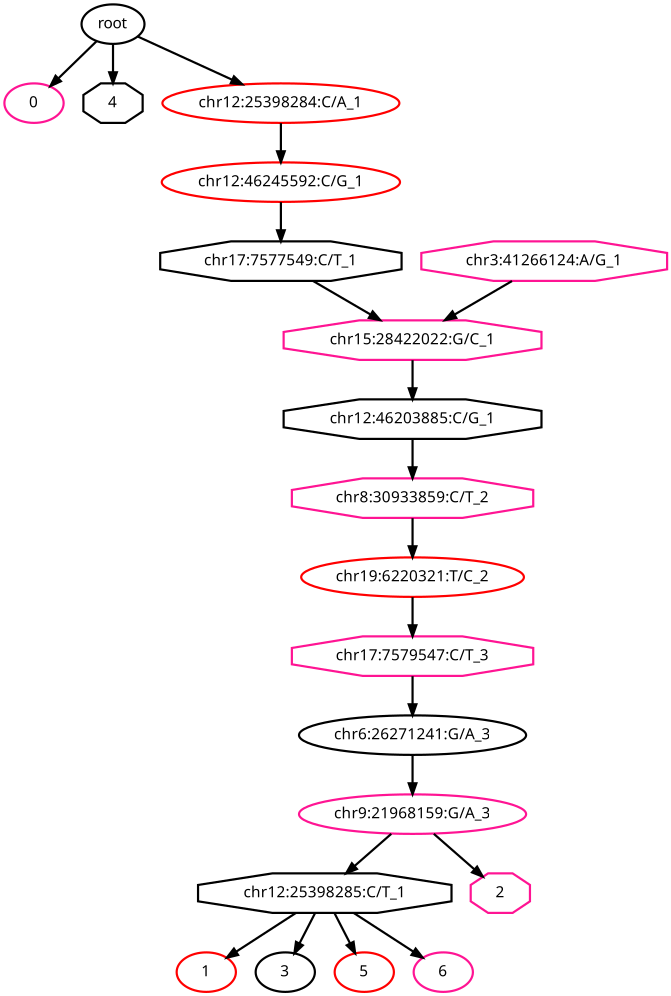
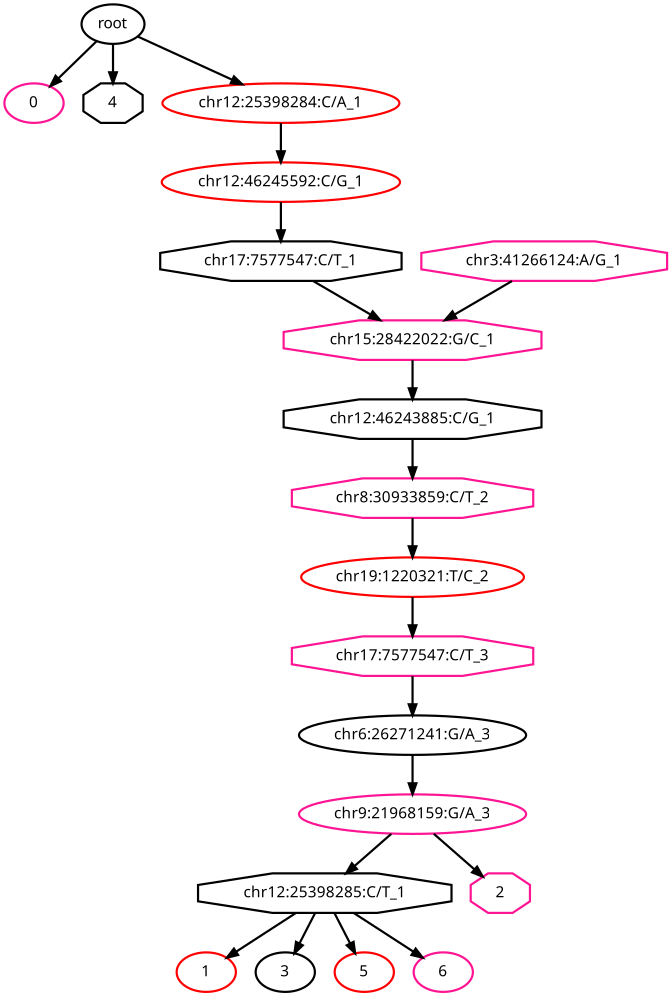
(281, 261) -> (281, 261)
(413, 419) -> (413, 419)
(413, 577) -> (413, 577)
(413, 656) -> (413, 656)
